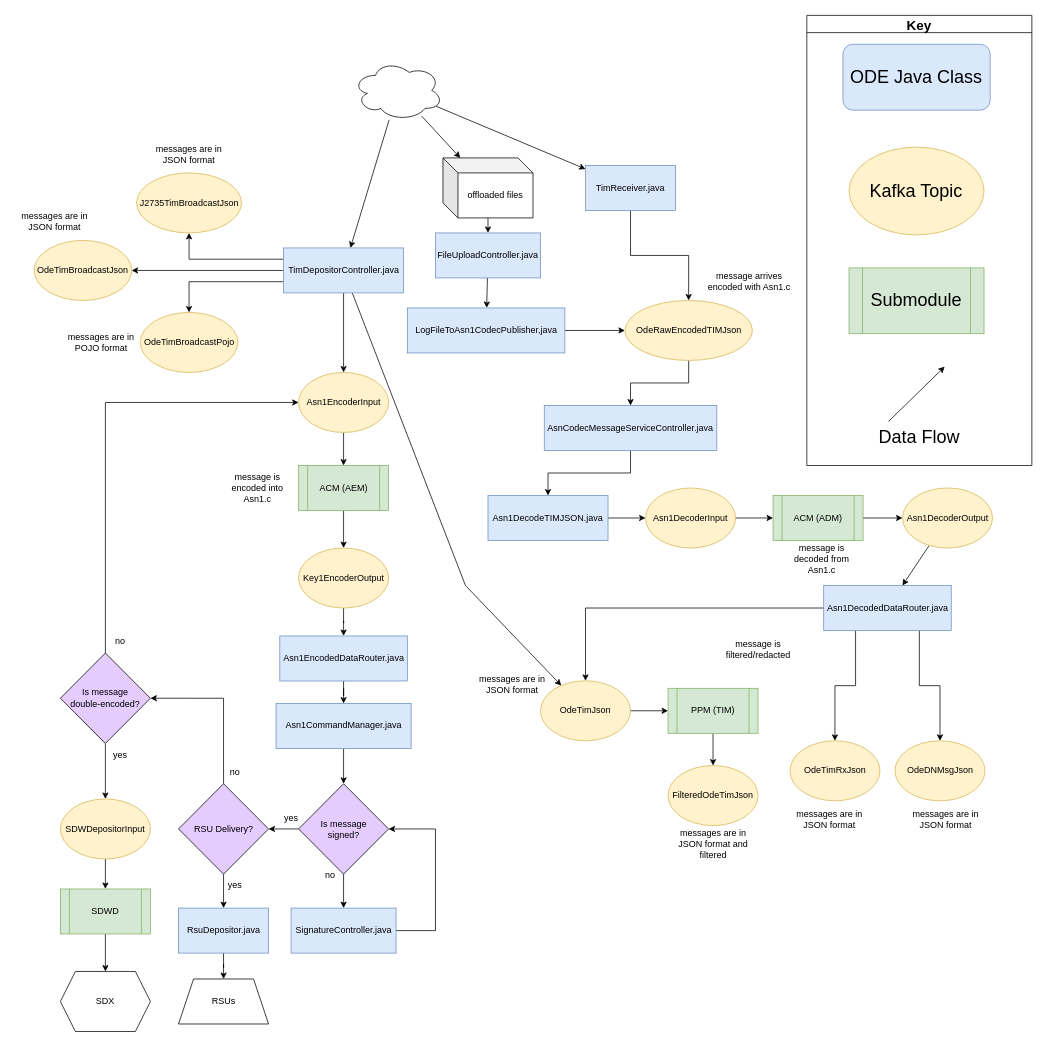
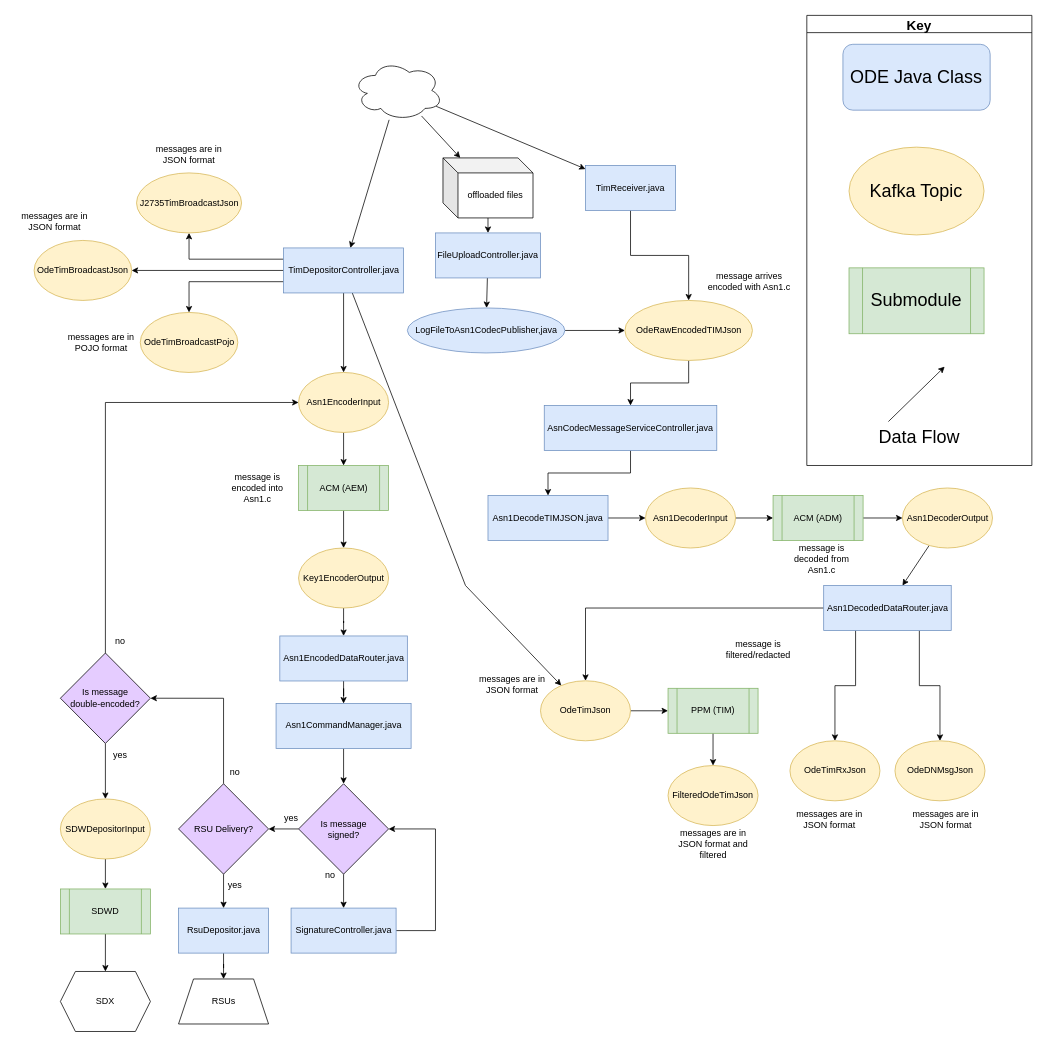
(486, 330) -> (486, 330)
